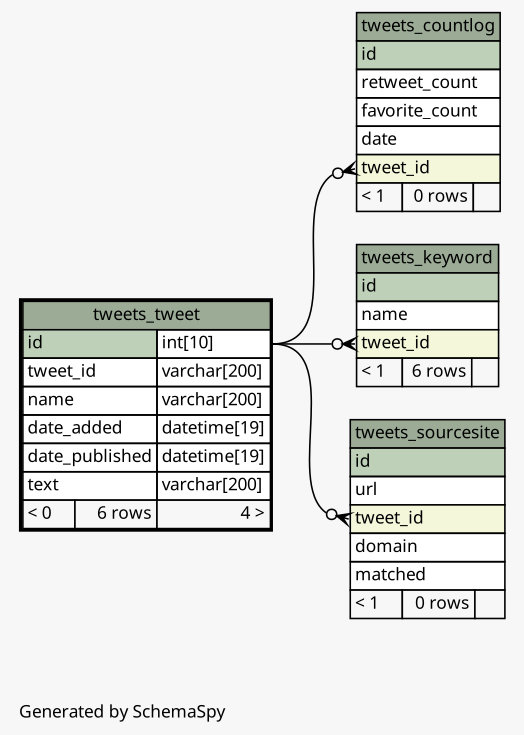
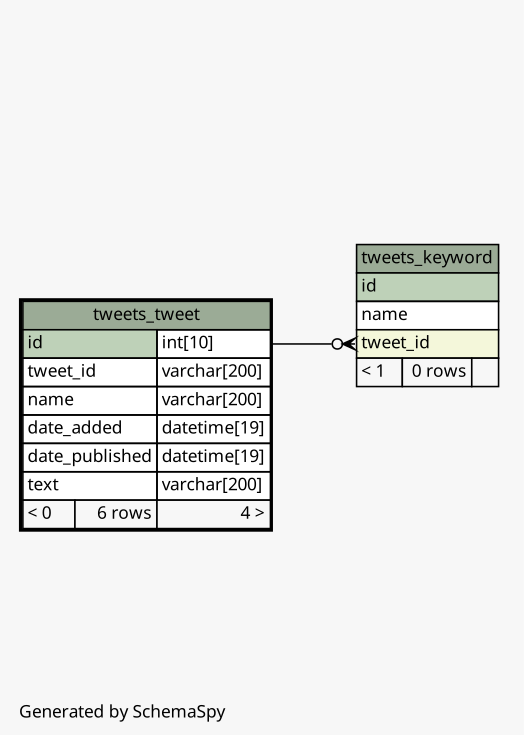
(428, 112) -> none
(439, 372) -> (439, 372)
(428, 519) -> none
